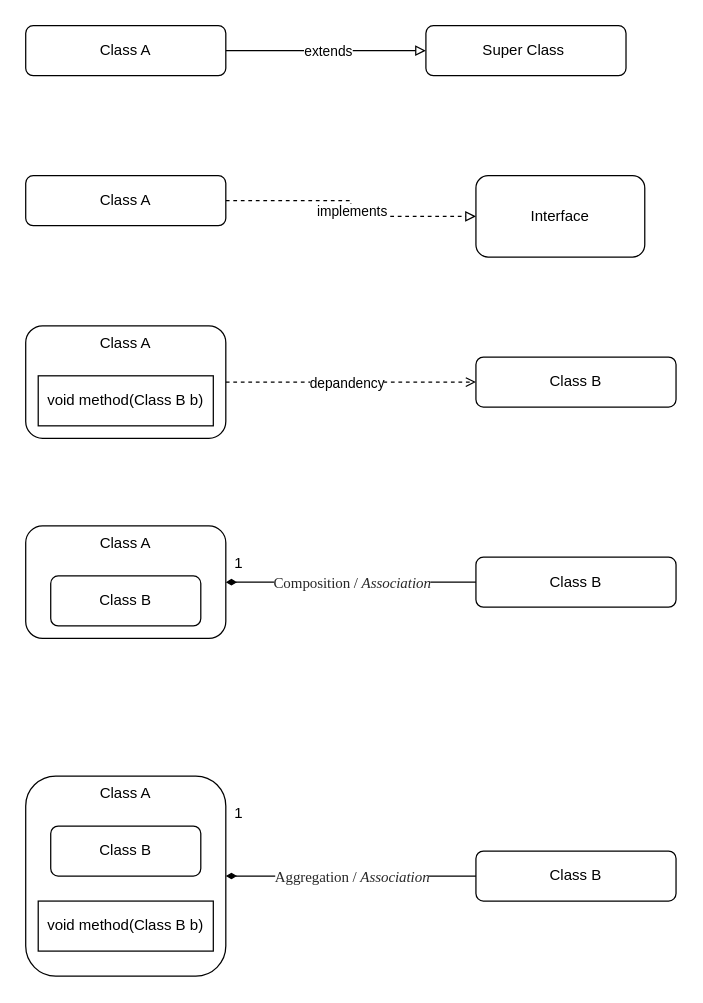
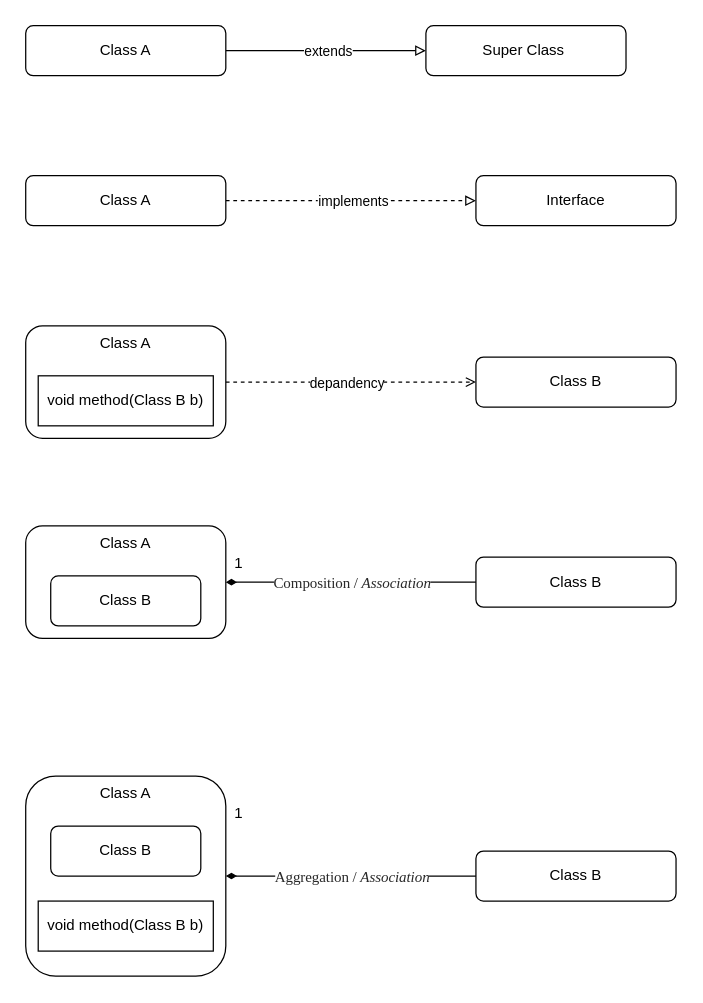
(560, 216) -> (576, 201)
